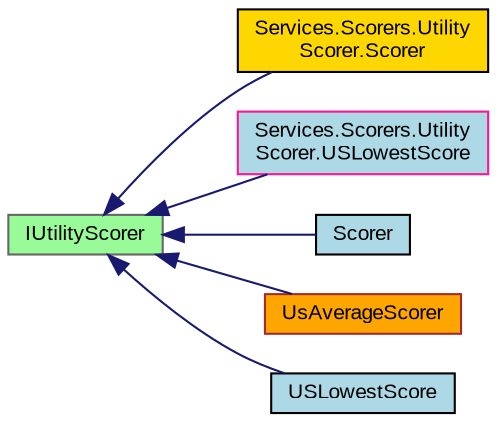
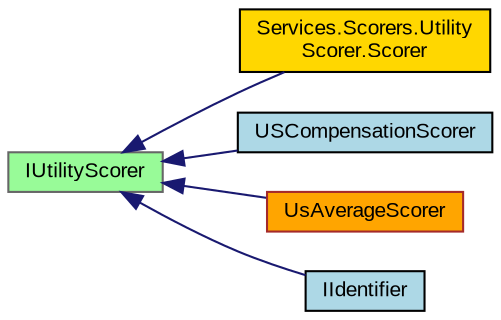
(363, 143) -> none
(363, 235) -> (365, 132)
(363, 393) -> (365, 291)
